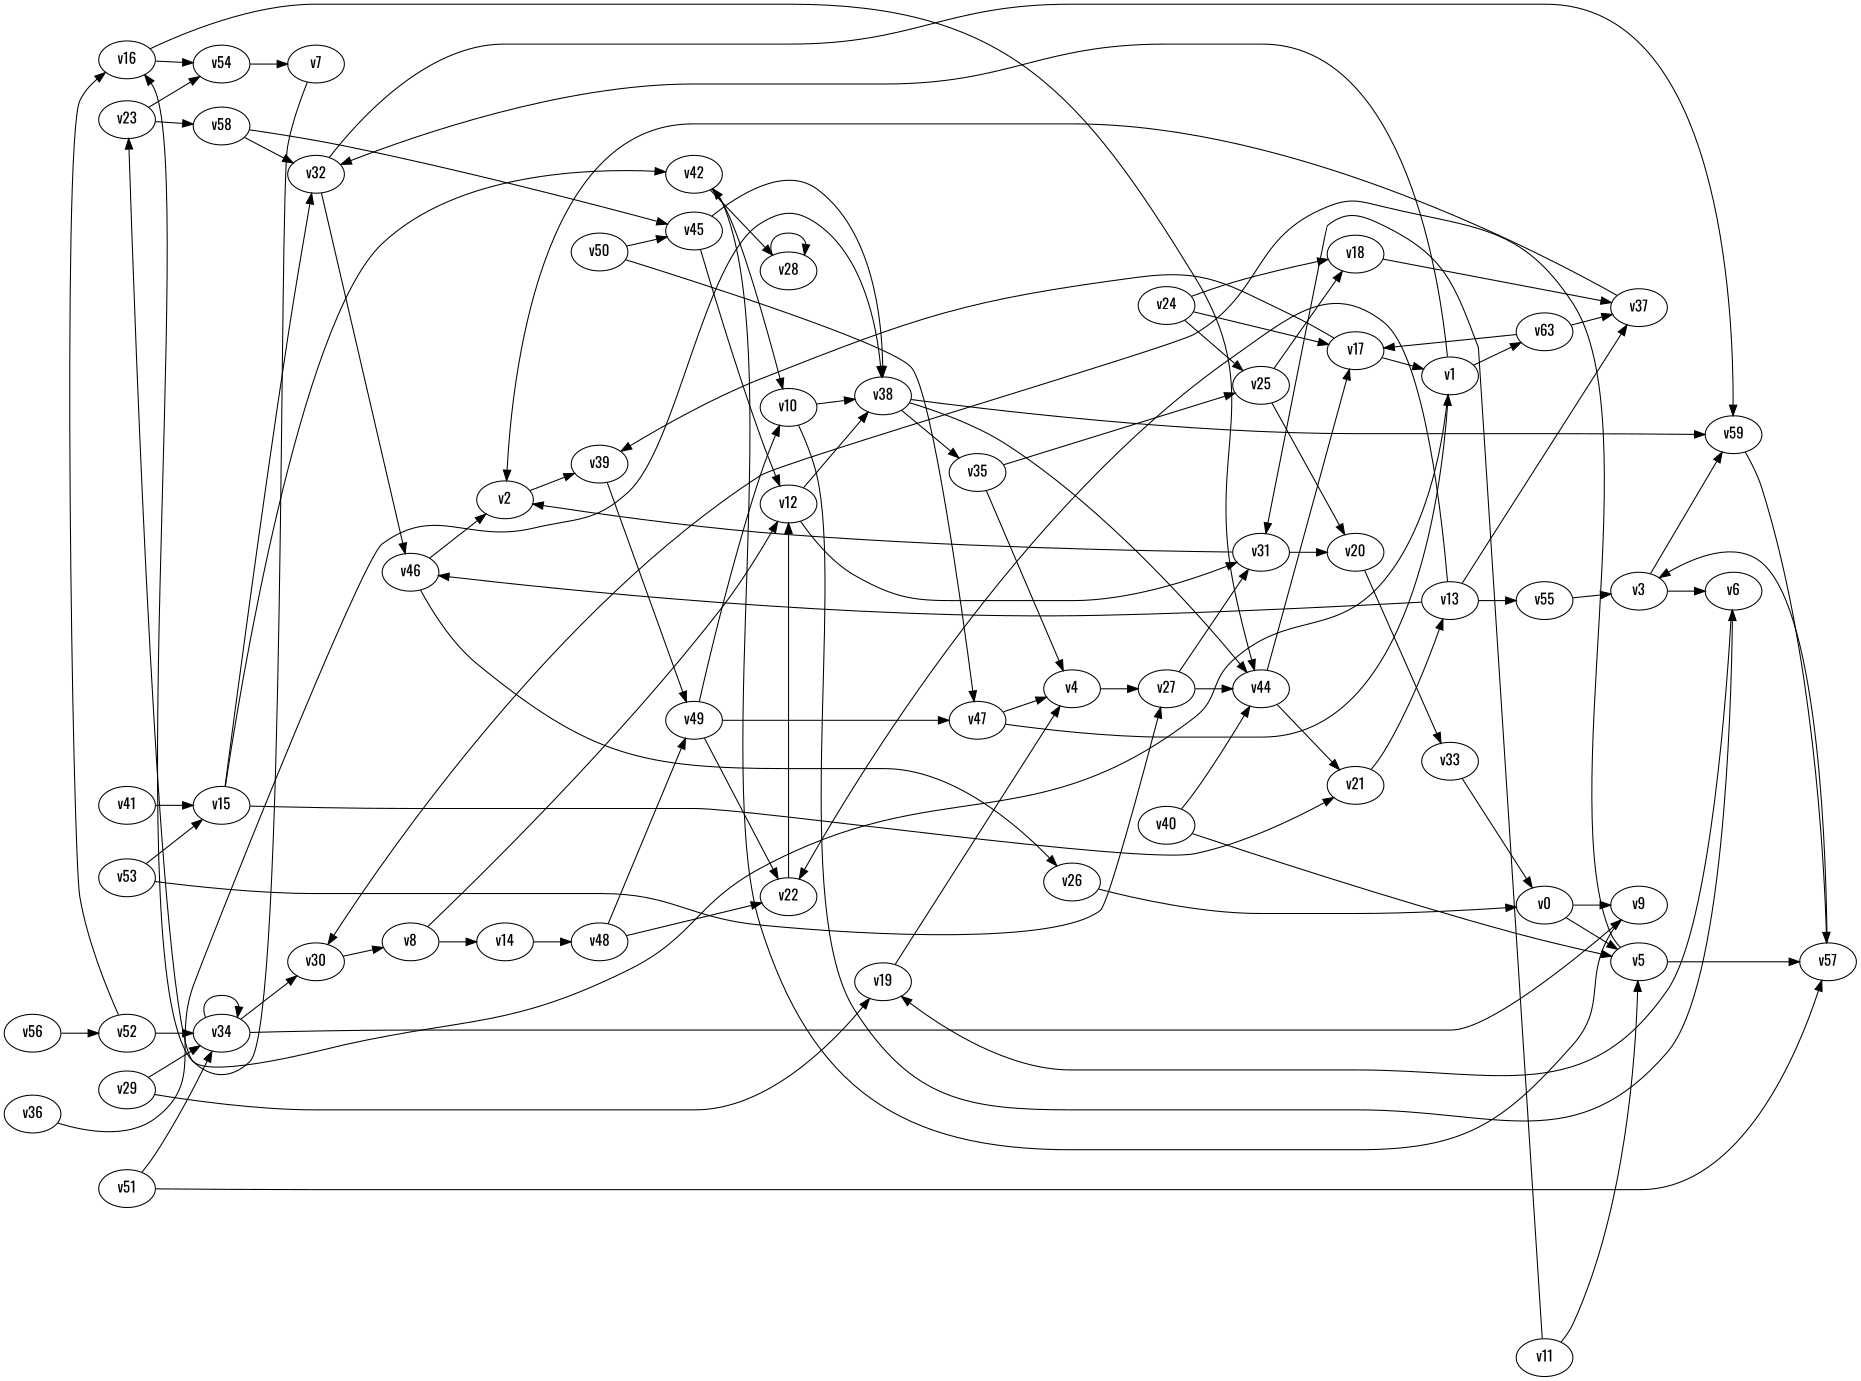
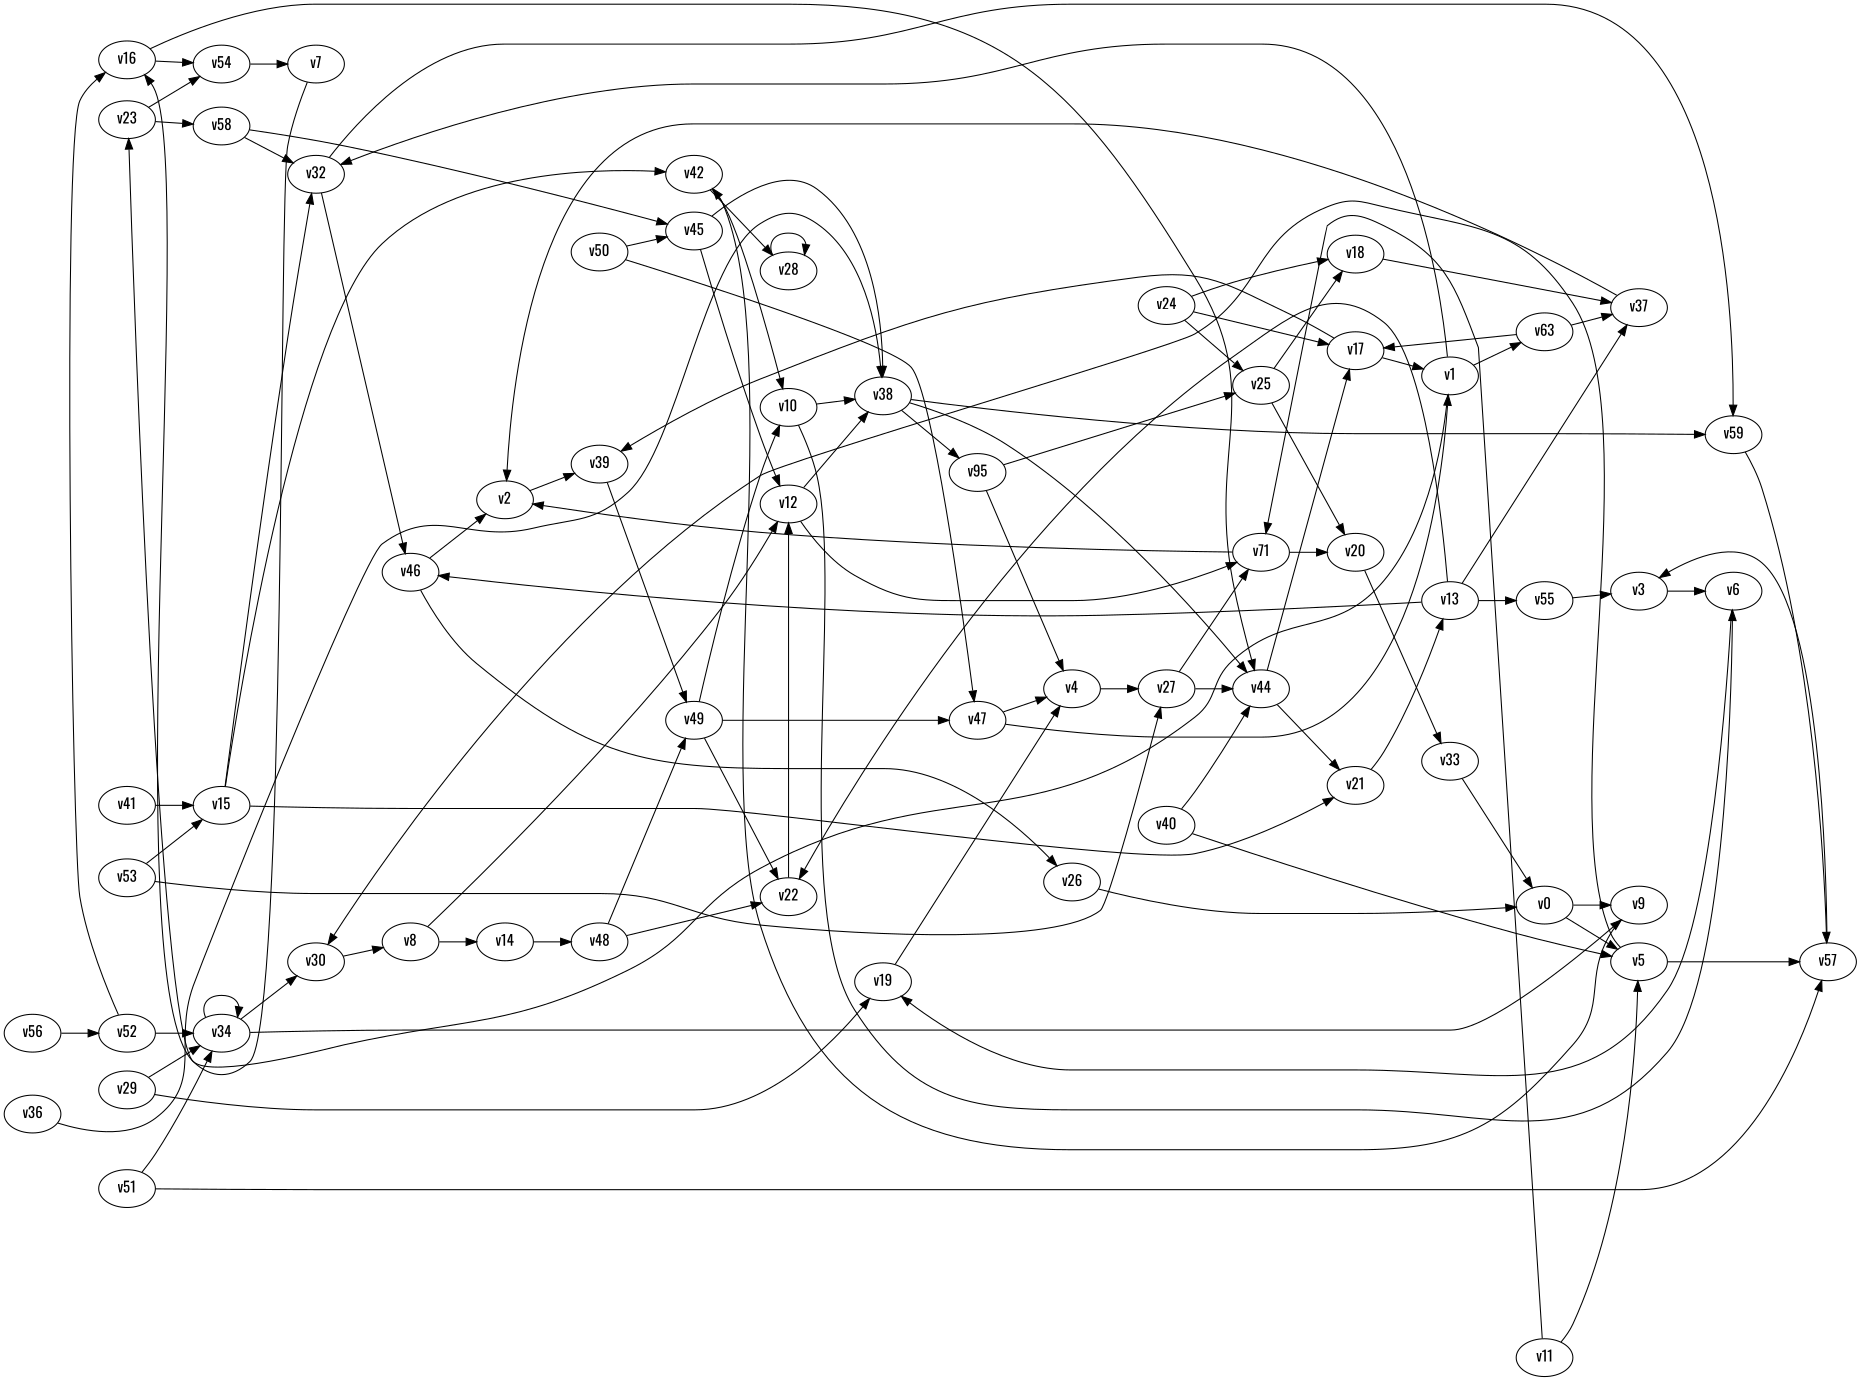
(978, 472) -> (978, 472)
(1684, 518) -> none
(1261, 552) -> (1261, 552)
